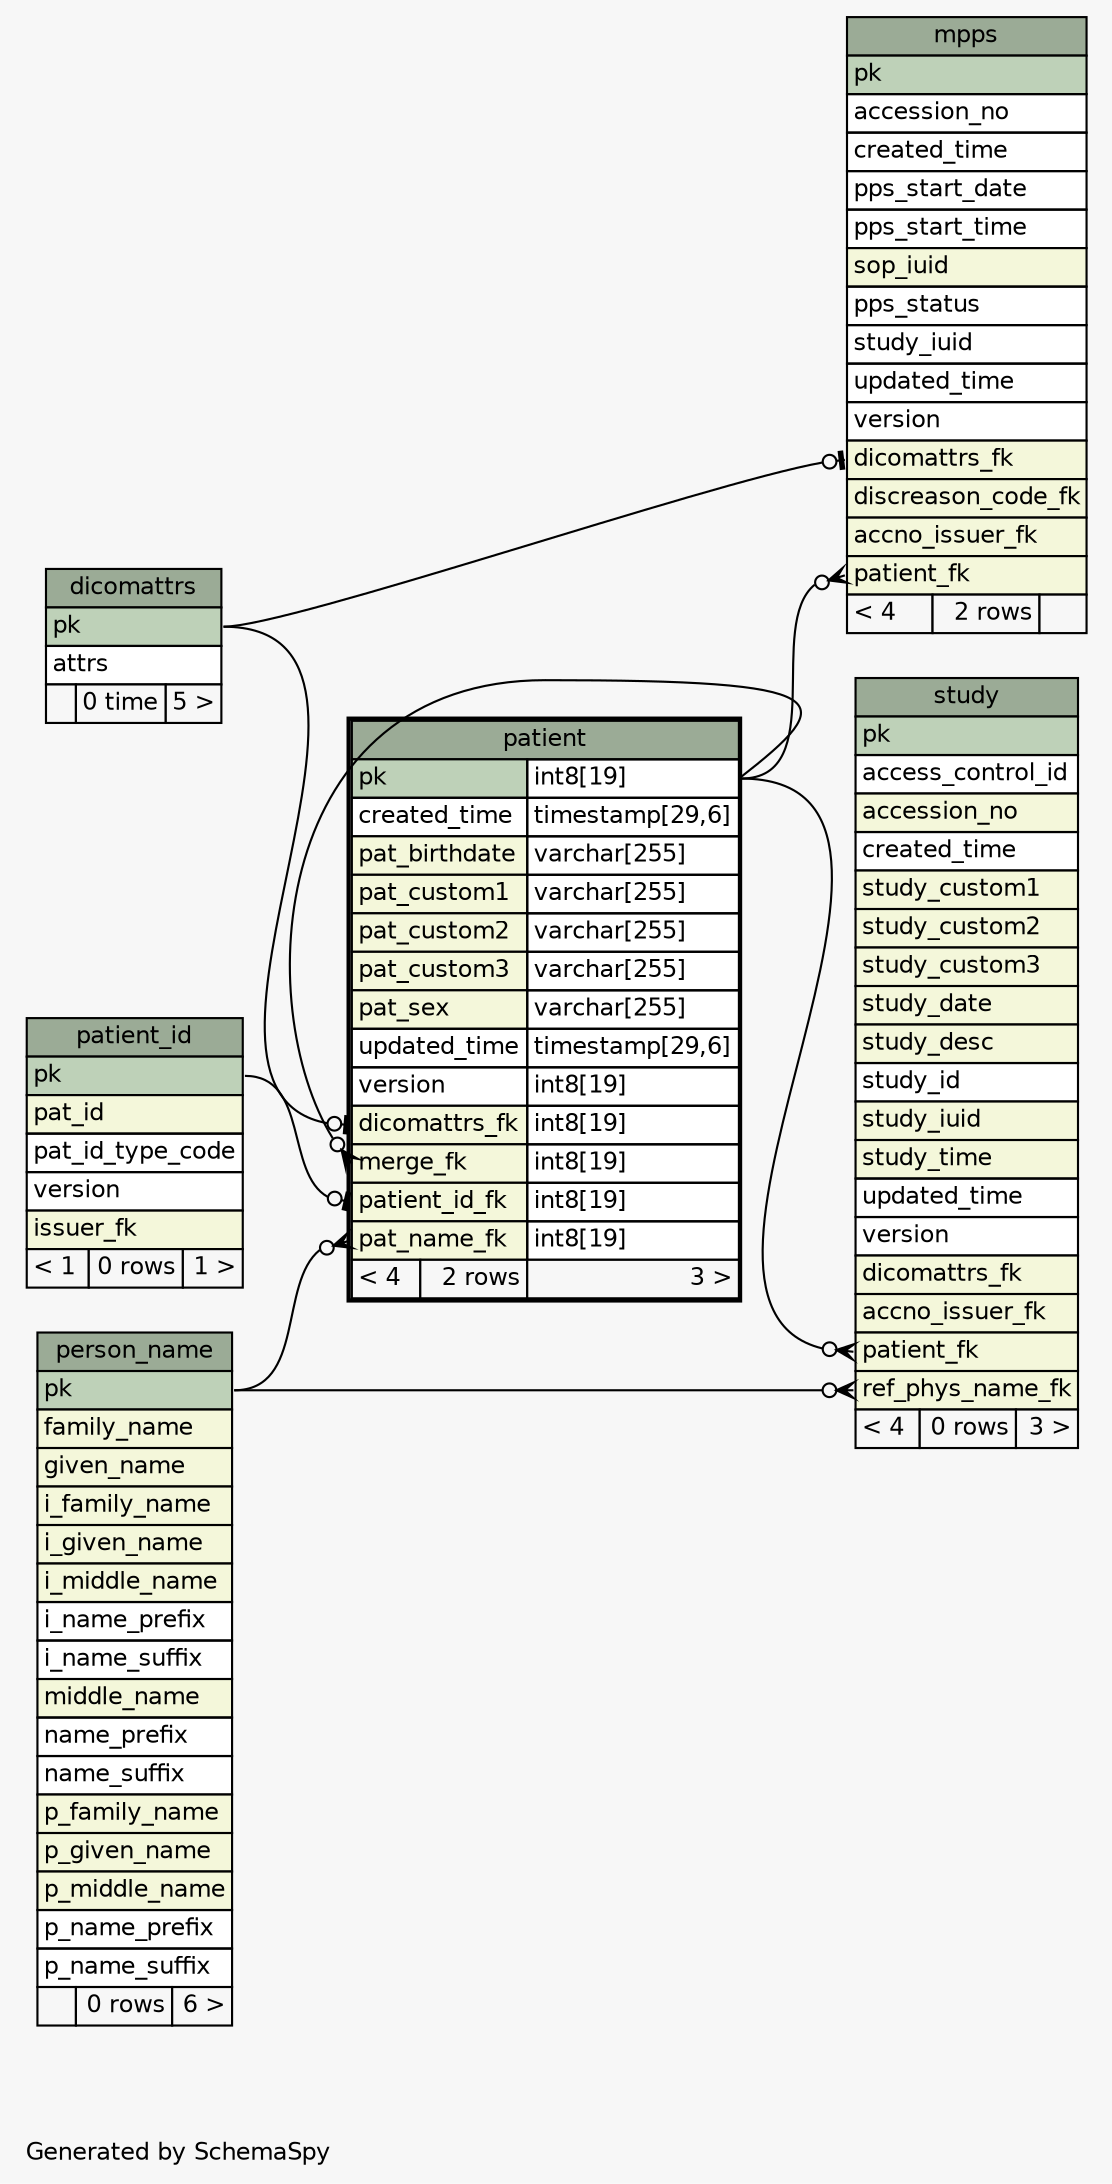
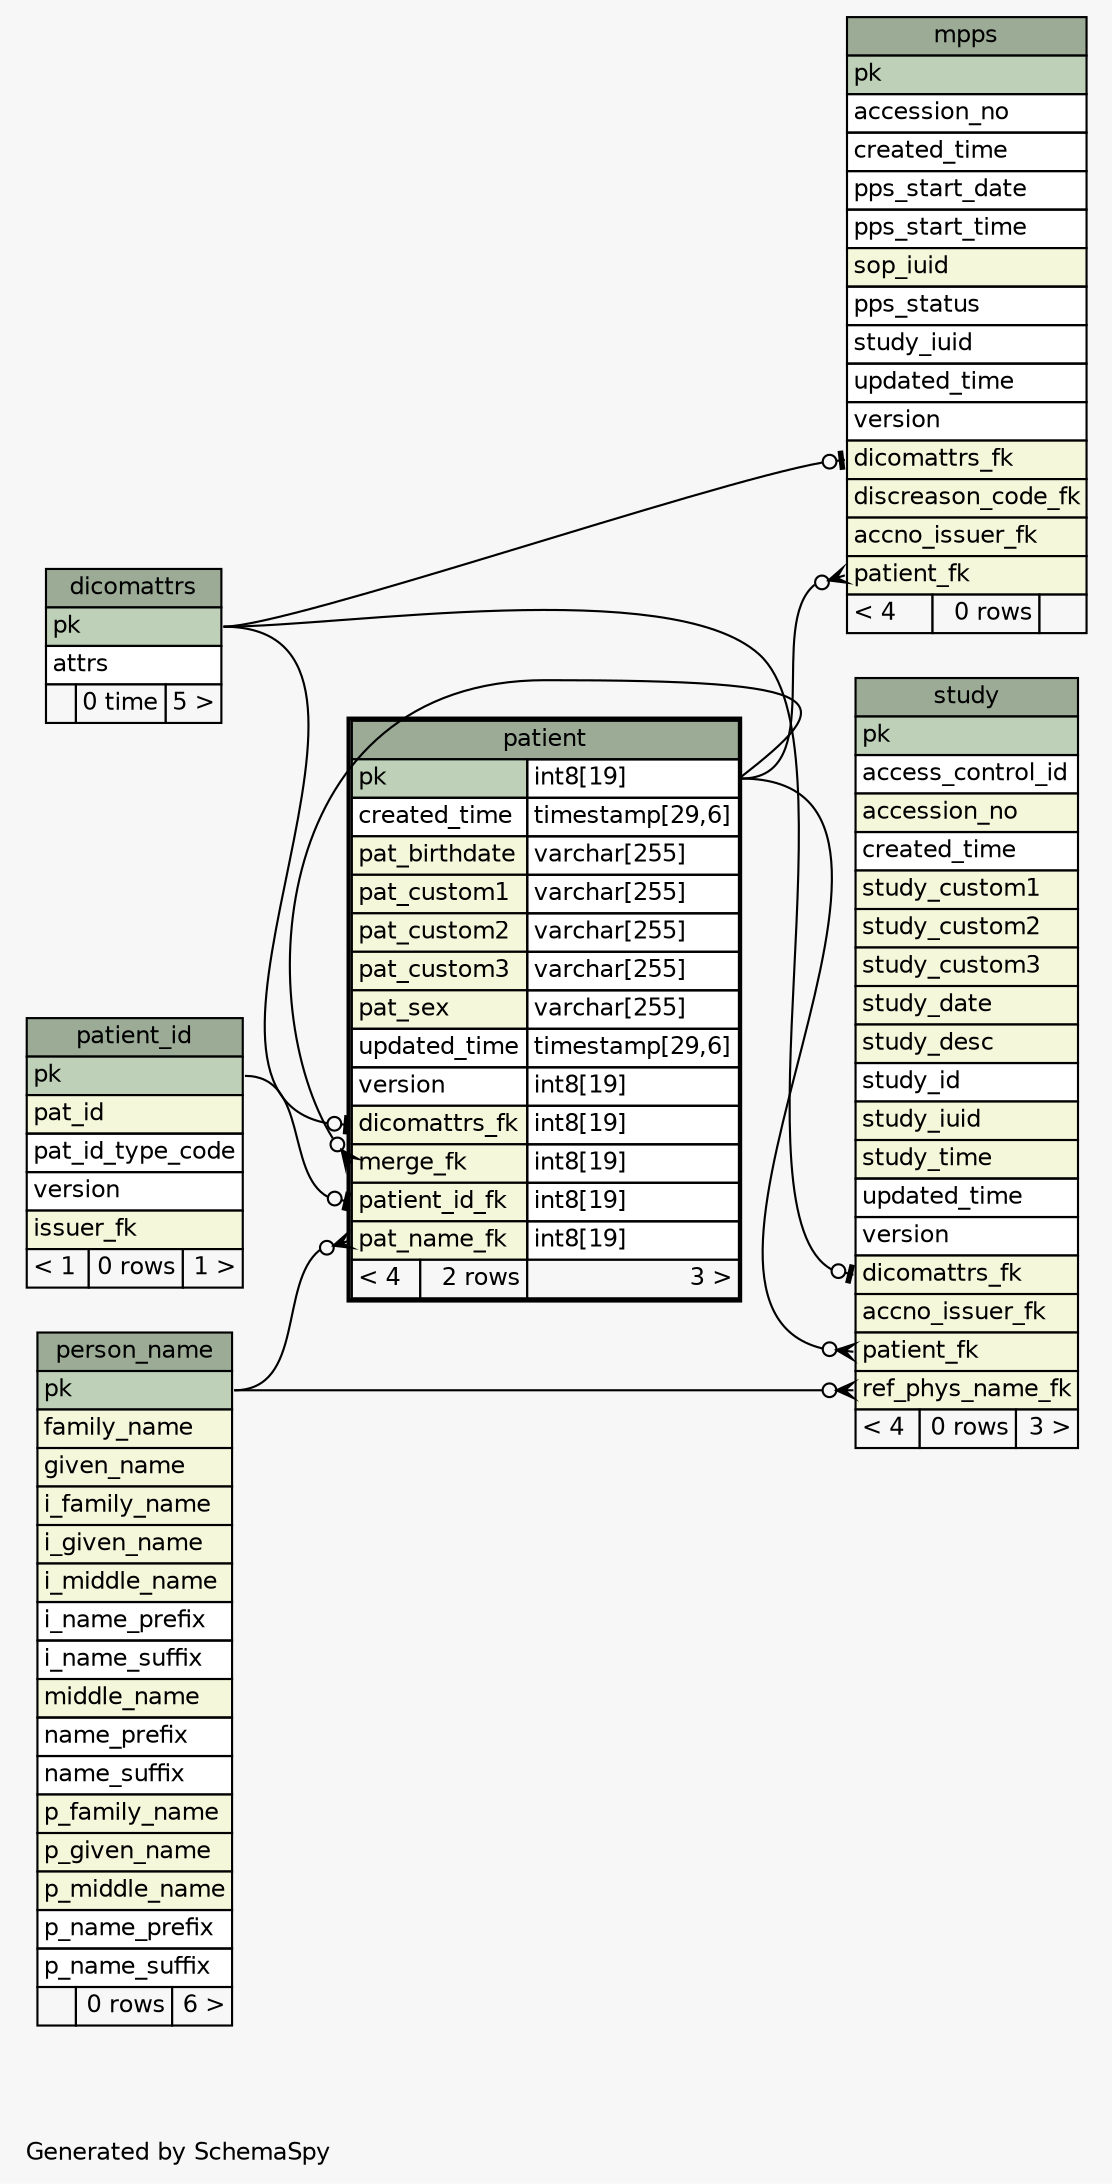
(994, 613) -> (994, 613)
none -> (766, 668)
